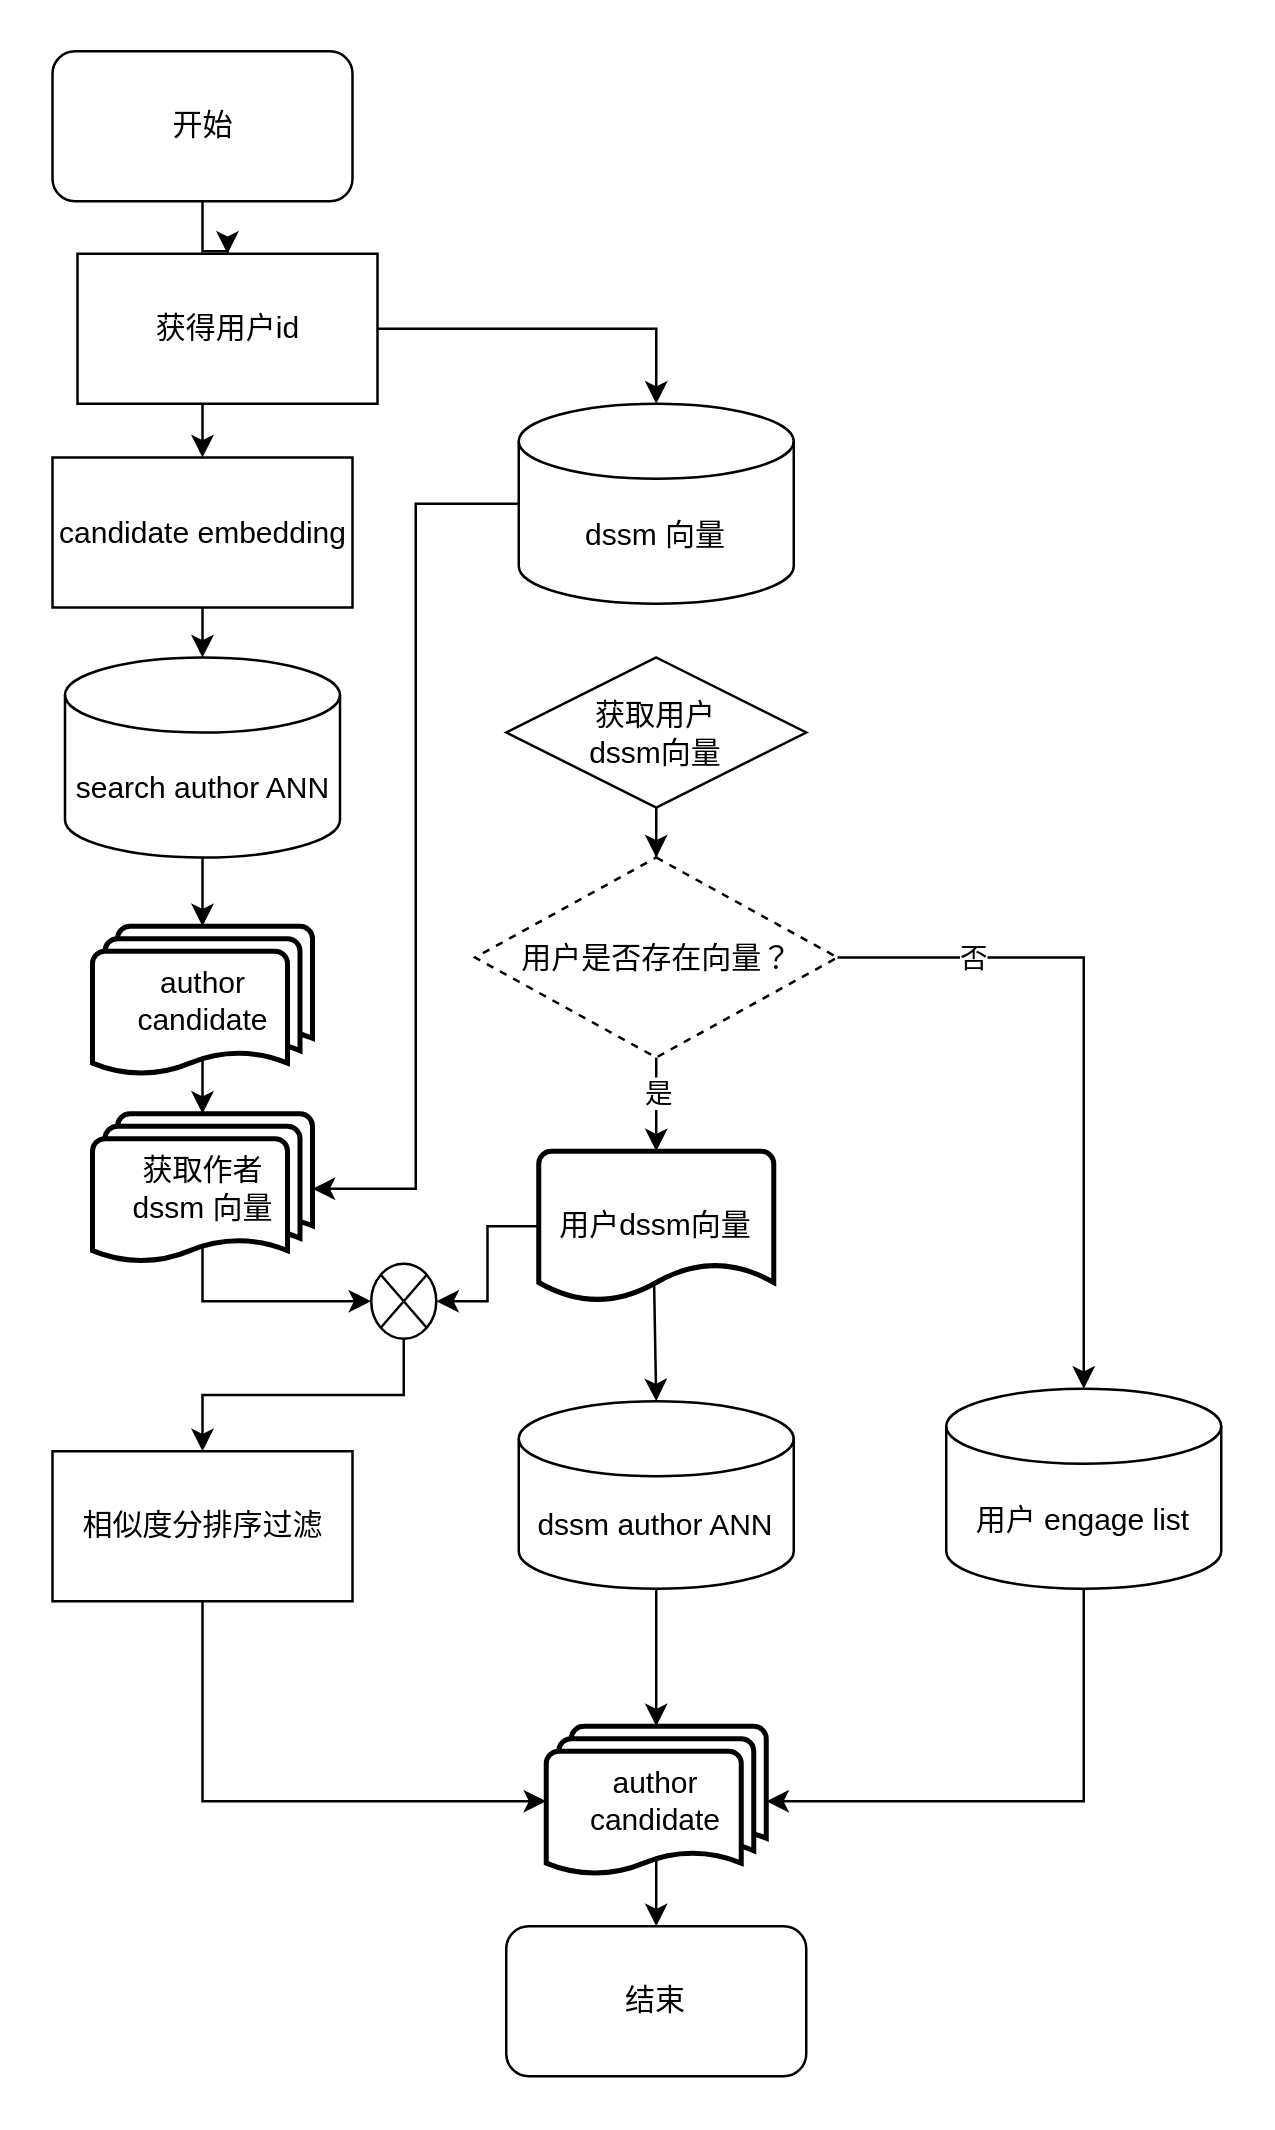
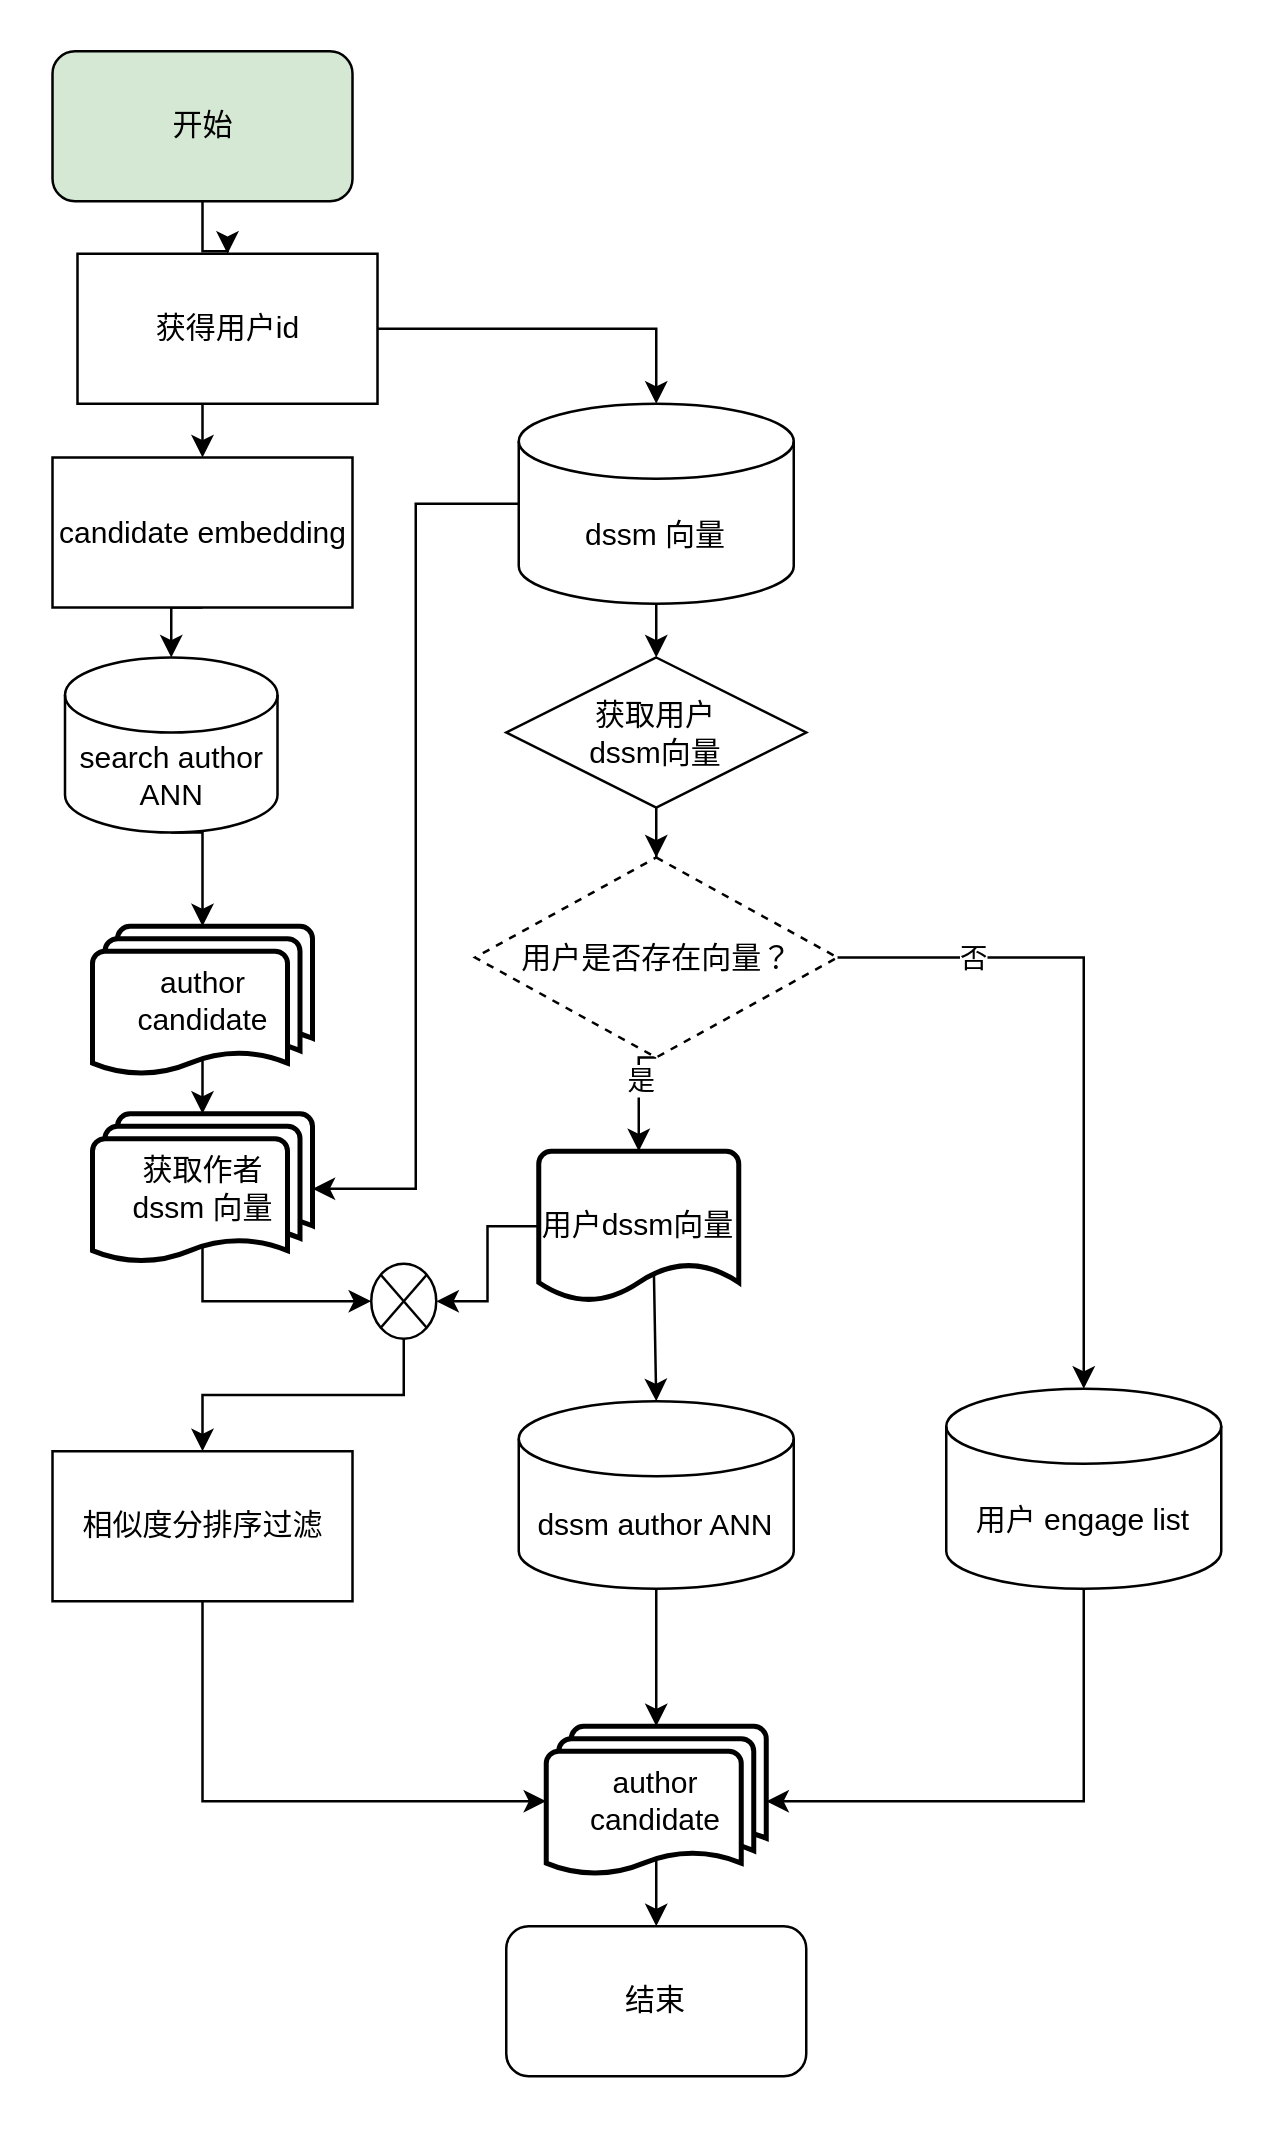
(203, 126) -> (203, 126)
none -> (656, 622)
(203, 758) -> (171, 745)
(656, 1226) -> (639, 1226)
